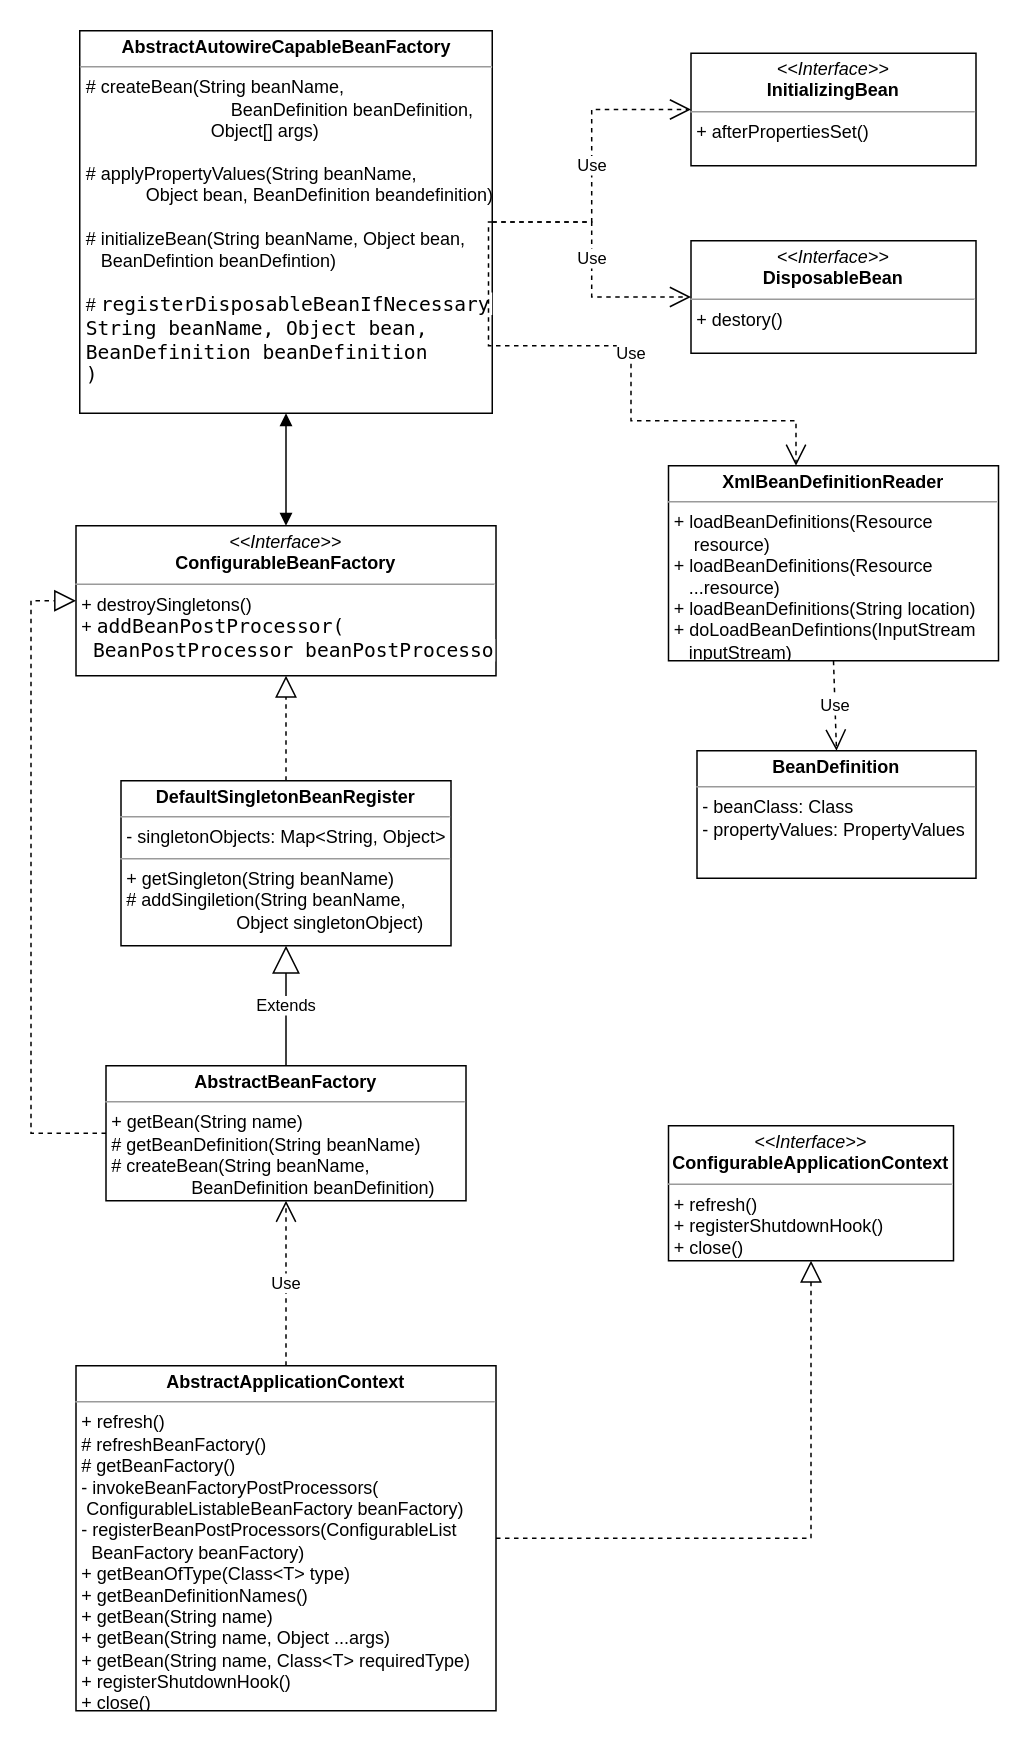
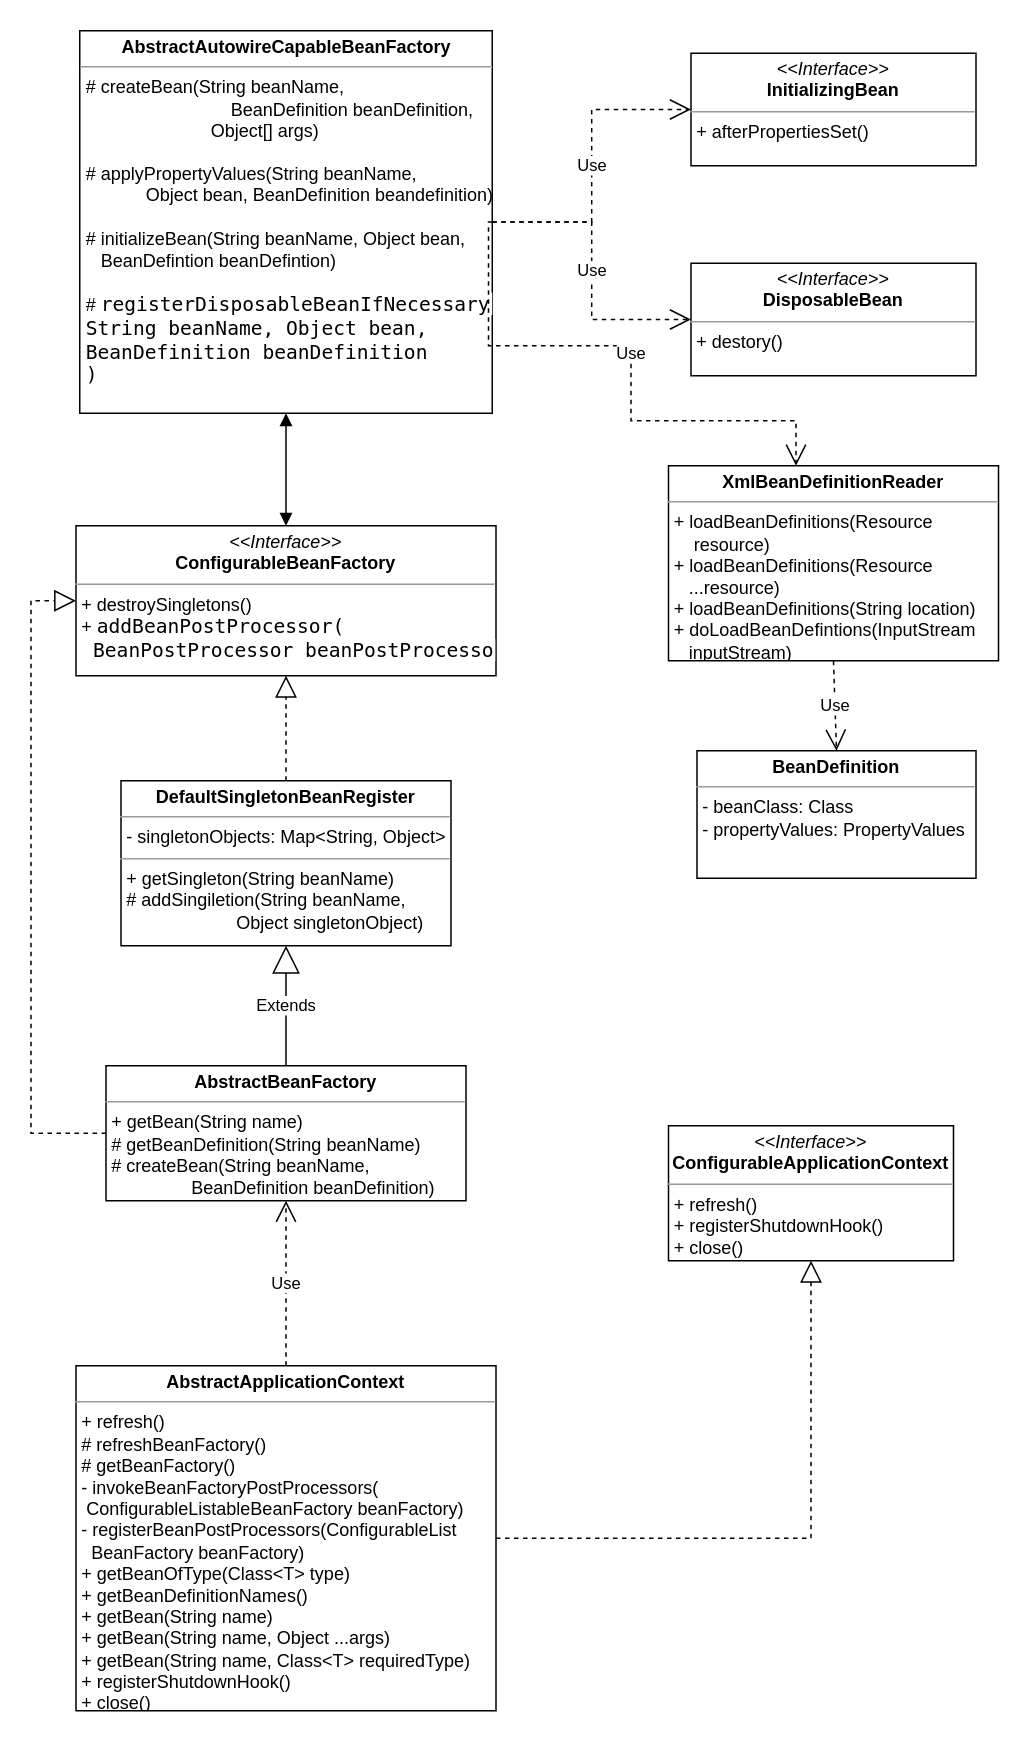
(833, 297) -> (833, 320)
